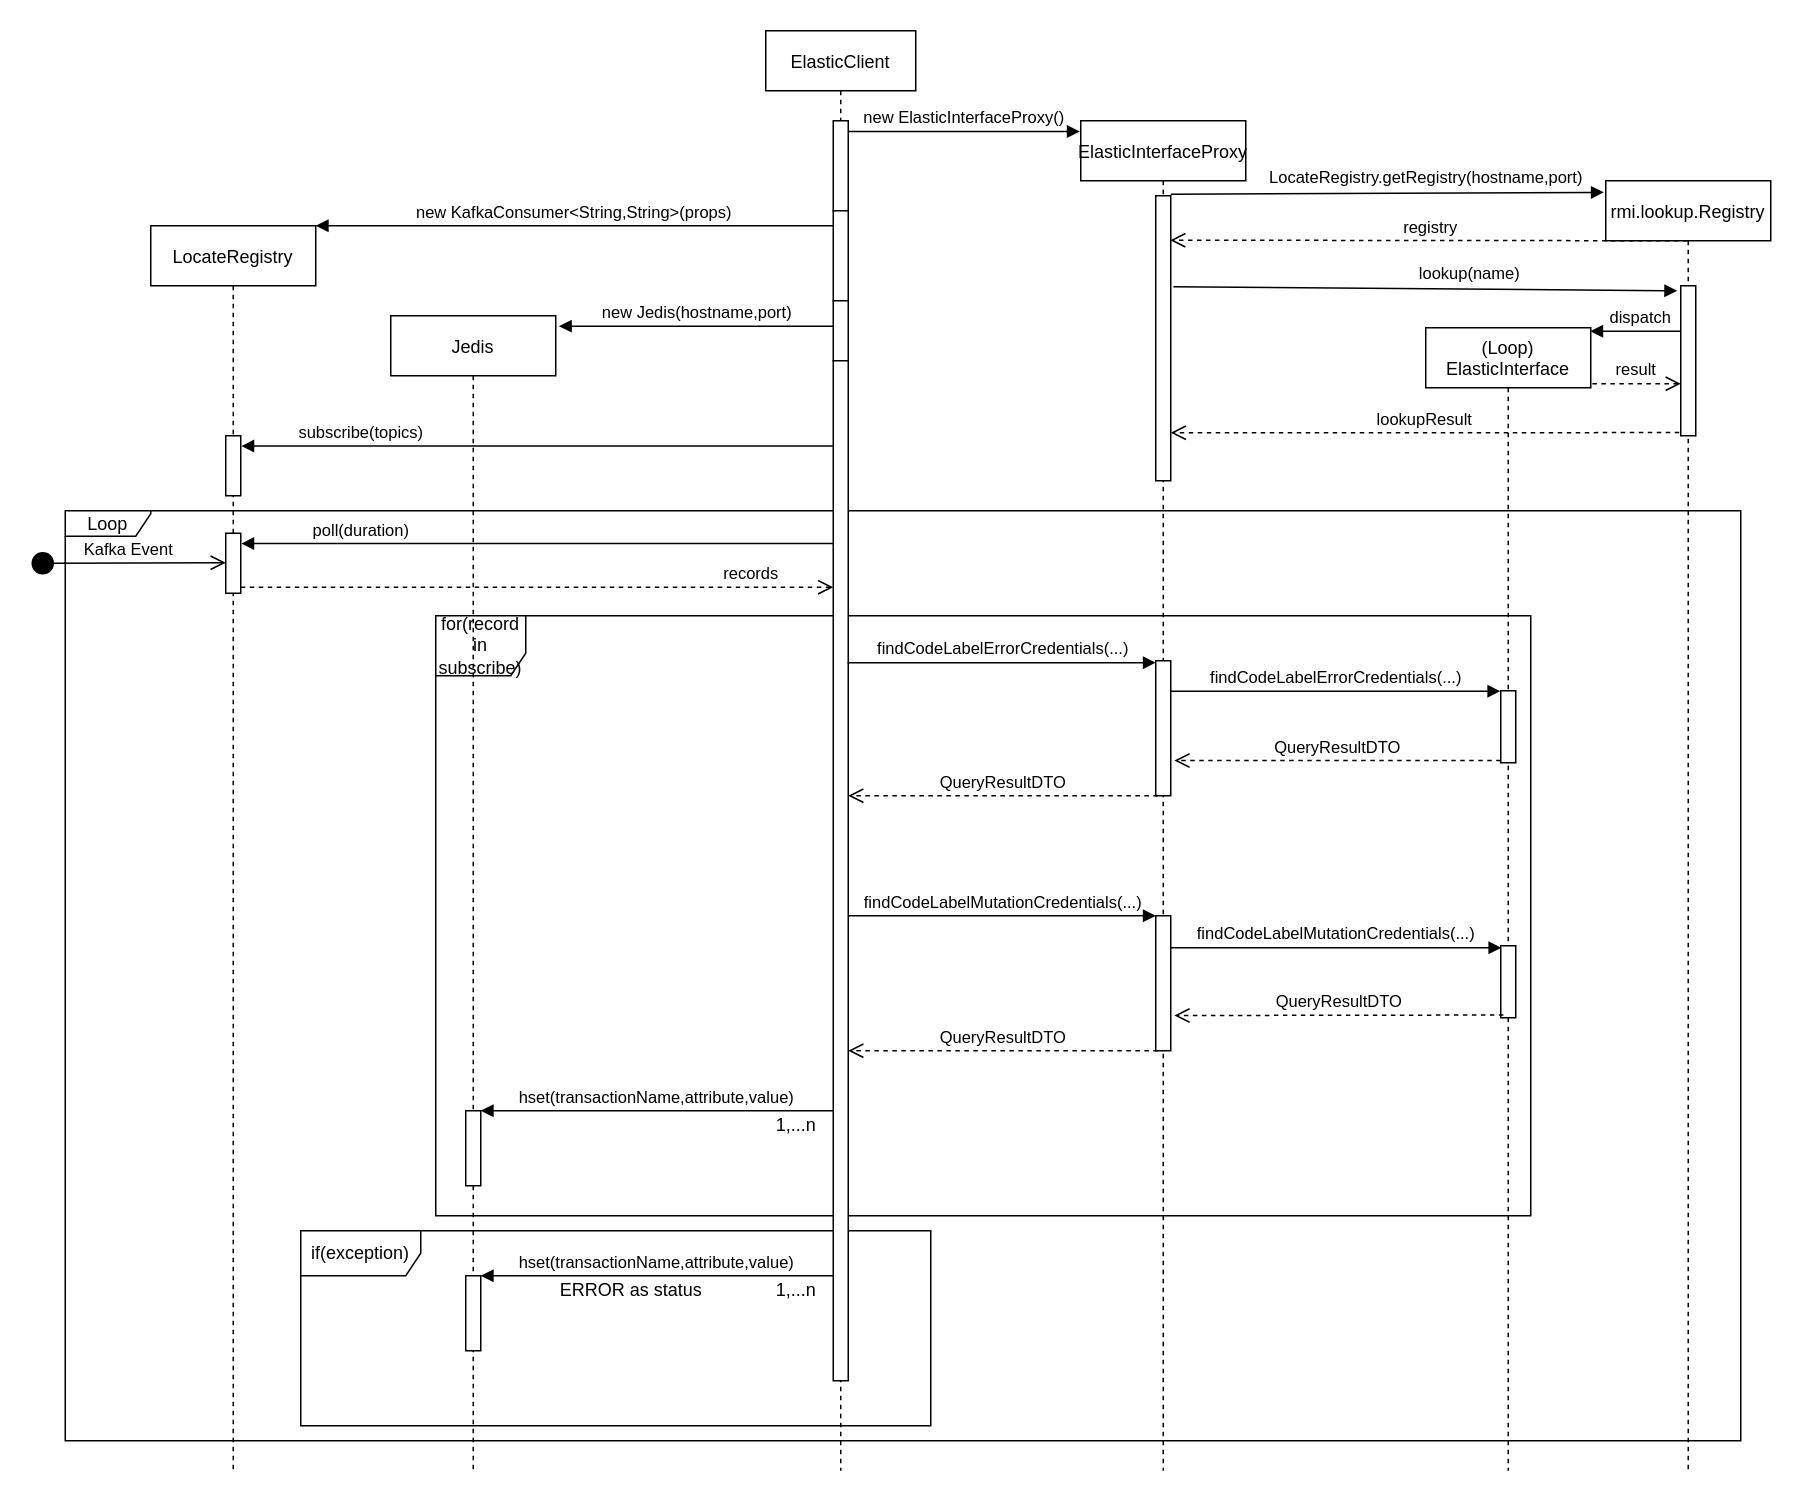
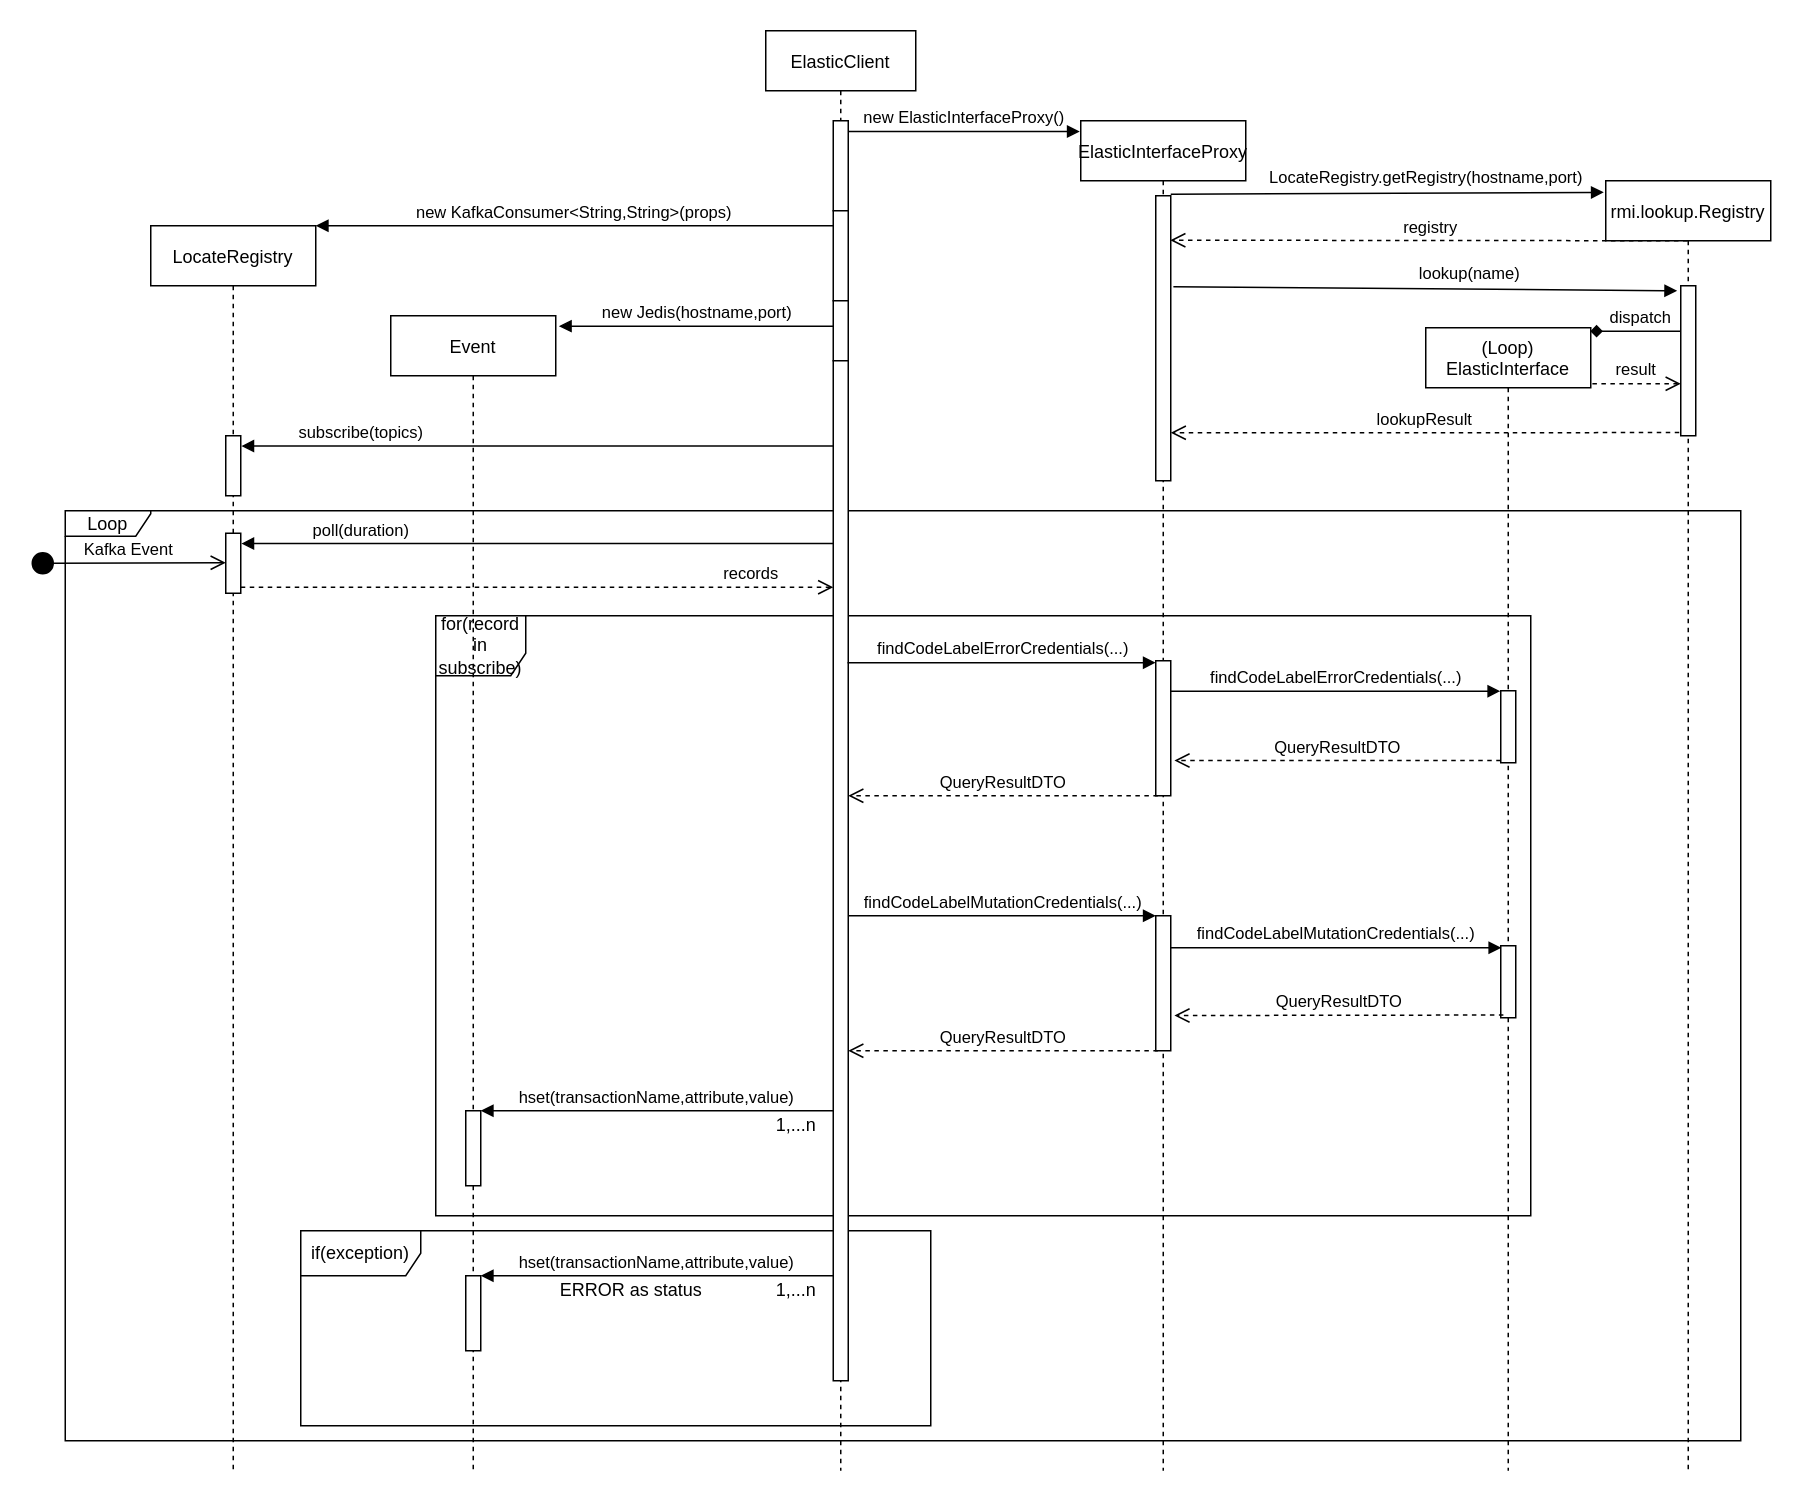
(1603, 331) -> (1603, 331)
(473, 347) -> (473, 347)
